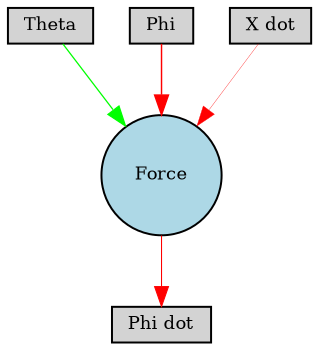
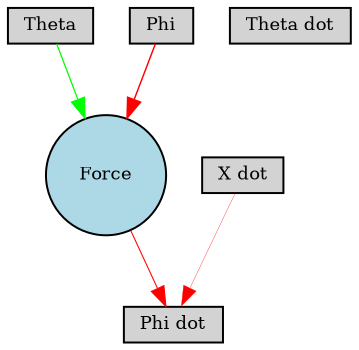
none -> (290, 26)
(234, 77) -> (213, 240)
